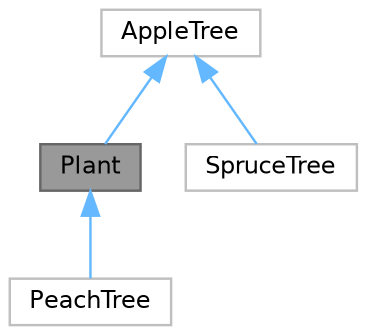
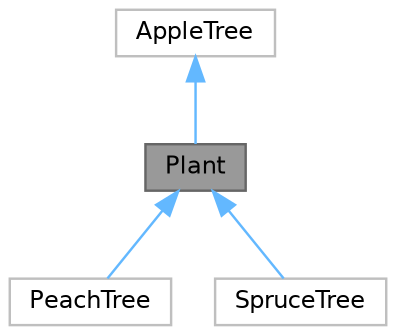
(233, 111) -> (256, 244)
